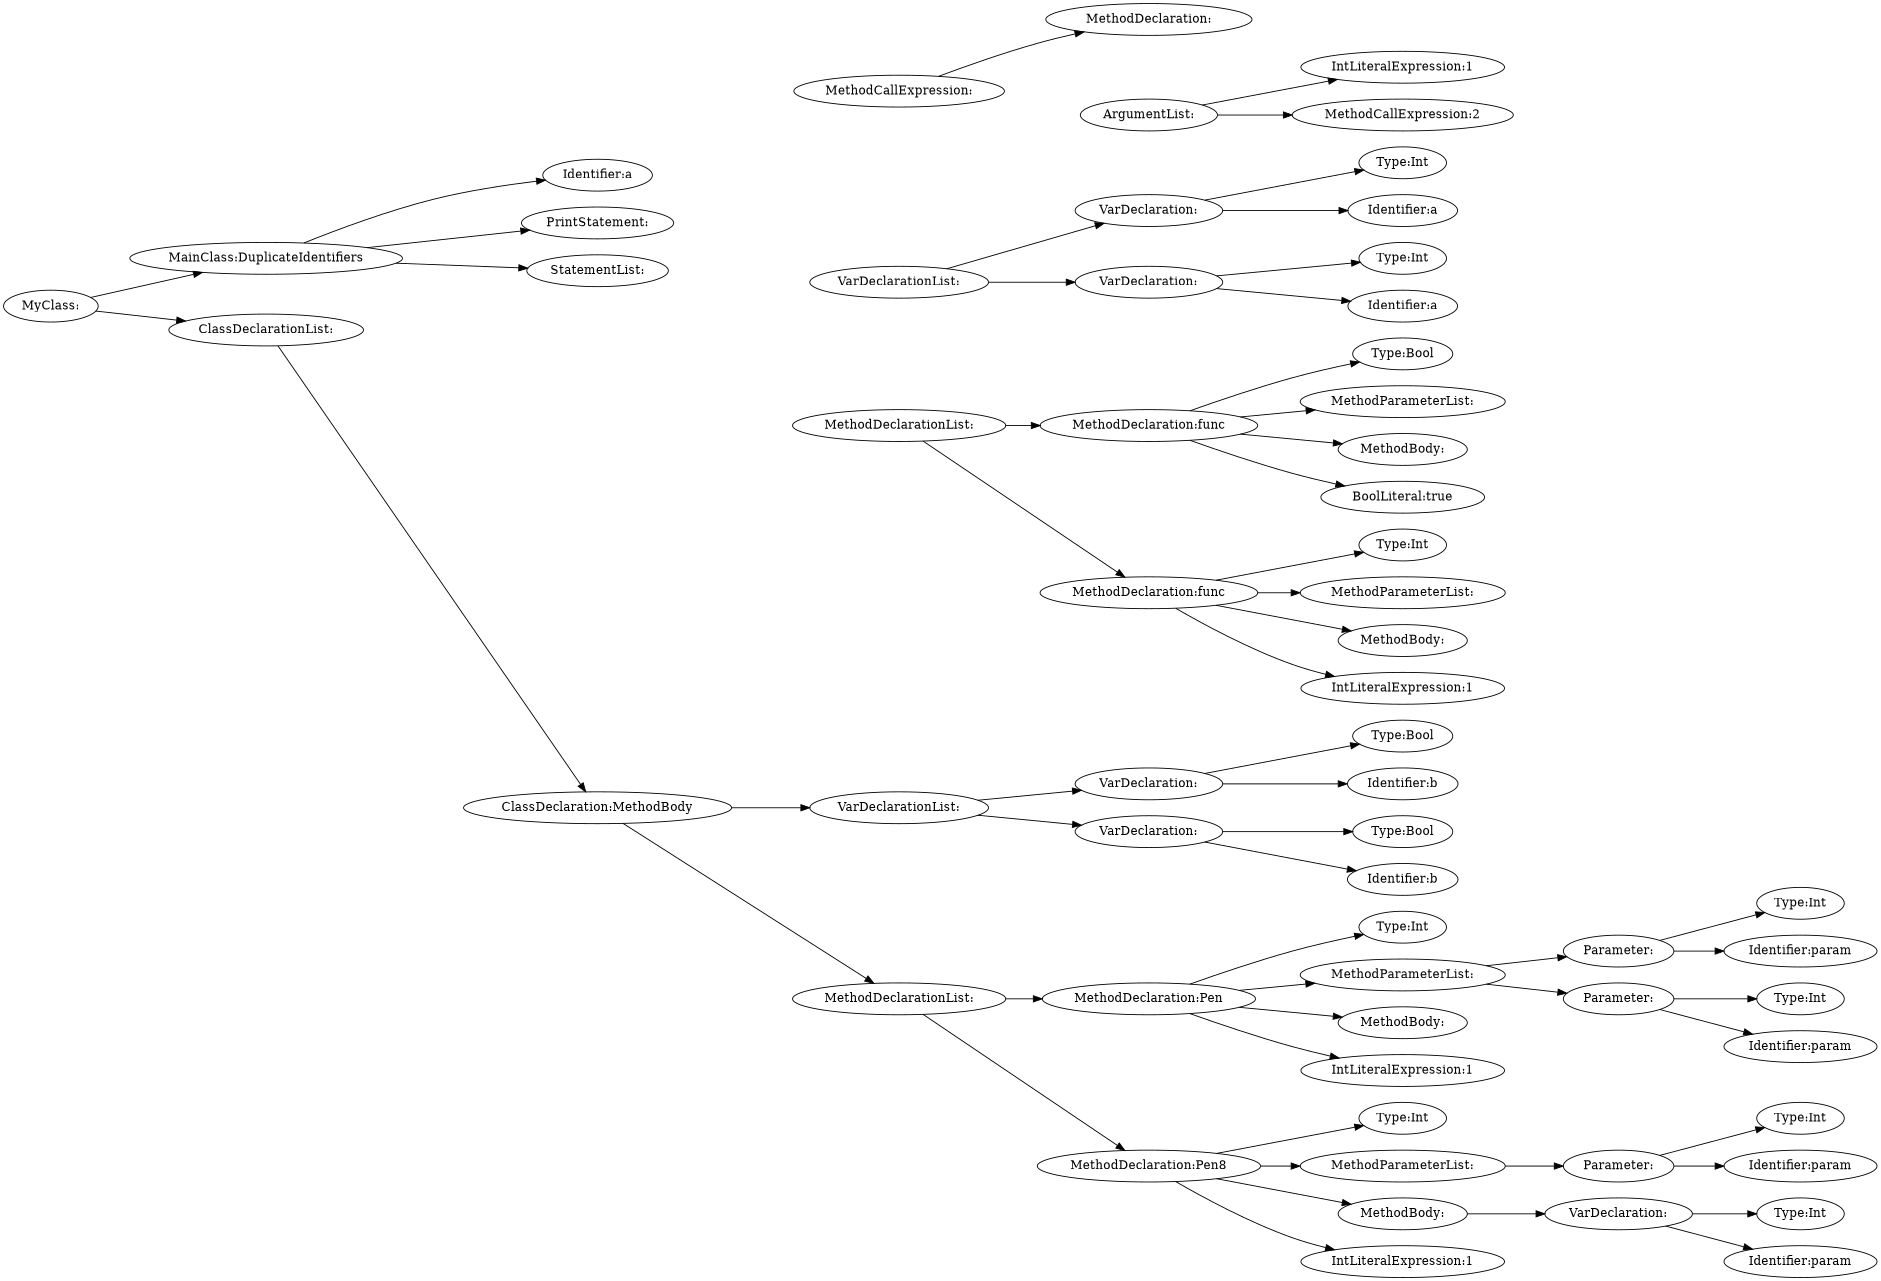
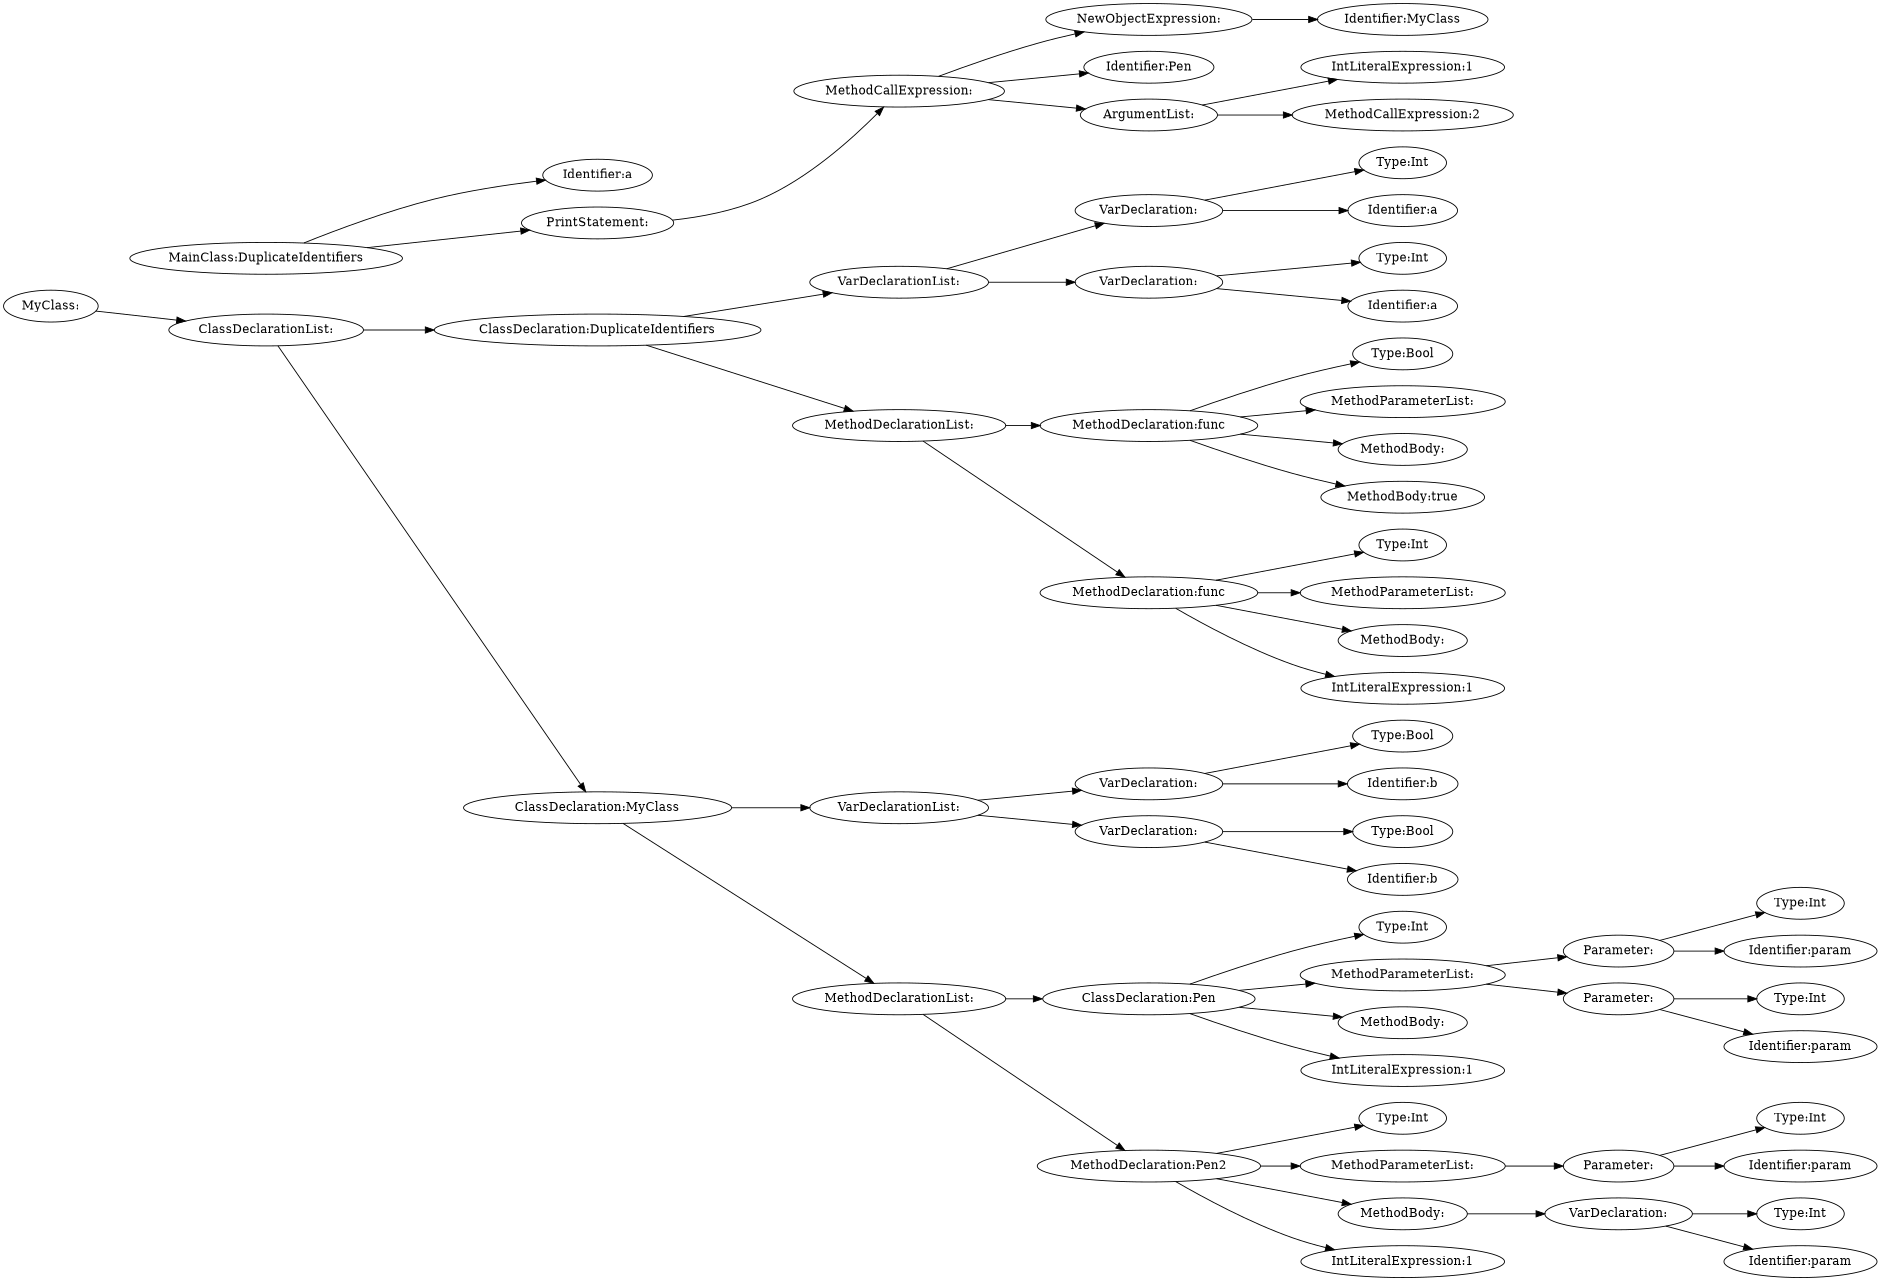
(1149, 19) -> (1149, 19)
none -> (1403, 19)
none -> (1149, 67)
none -> (1032, 104)
none -> (785, 187)
(598, 271) -> none
(142, 286) -> none
none -> (598, 330)
(1403, 497) -> (1403, 497)
(598, 808) -> (598, 808)
(1149, 999) -> (1149, 999)
(1149, 1166) -> (1149, 1166)
